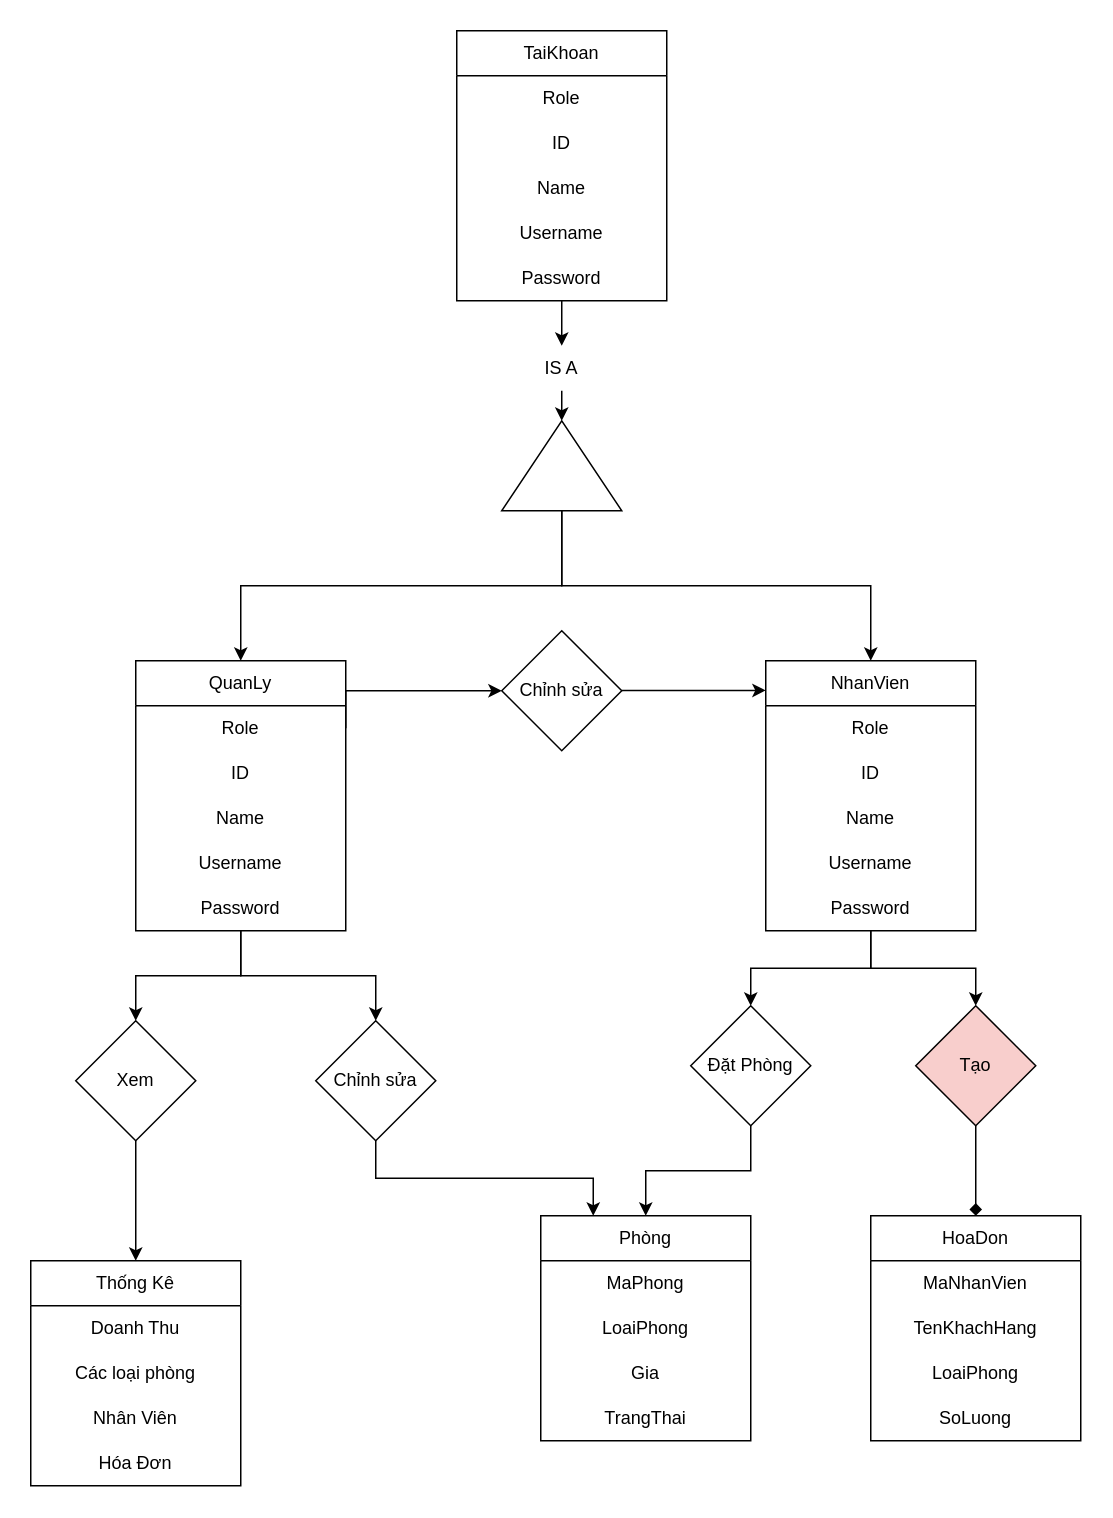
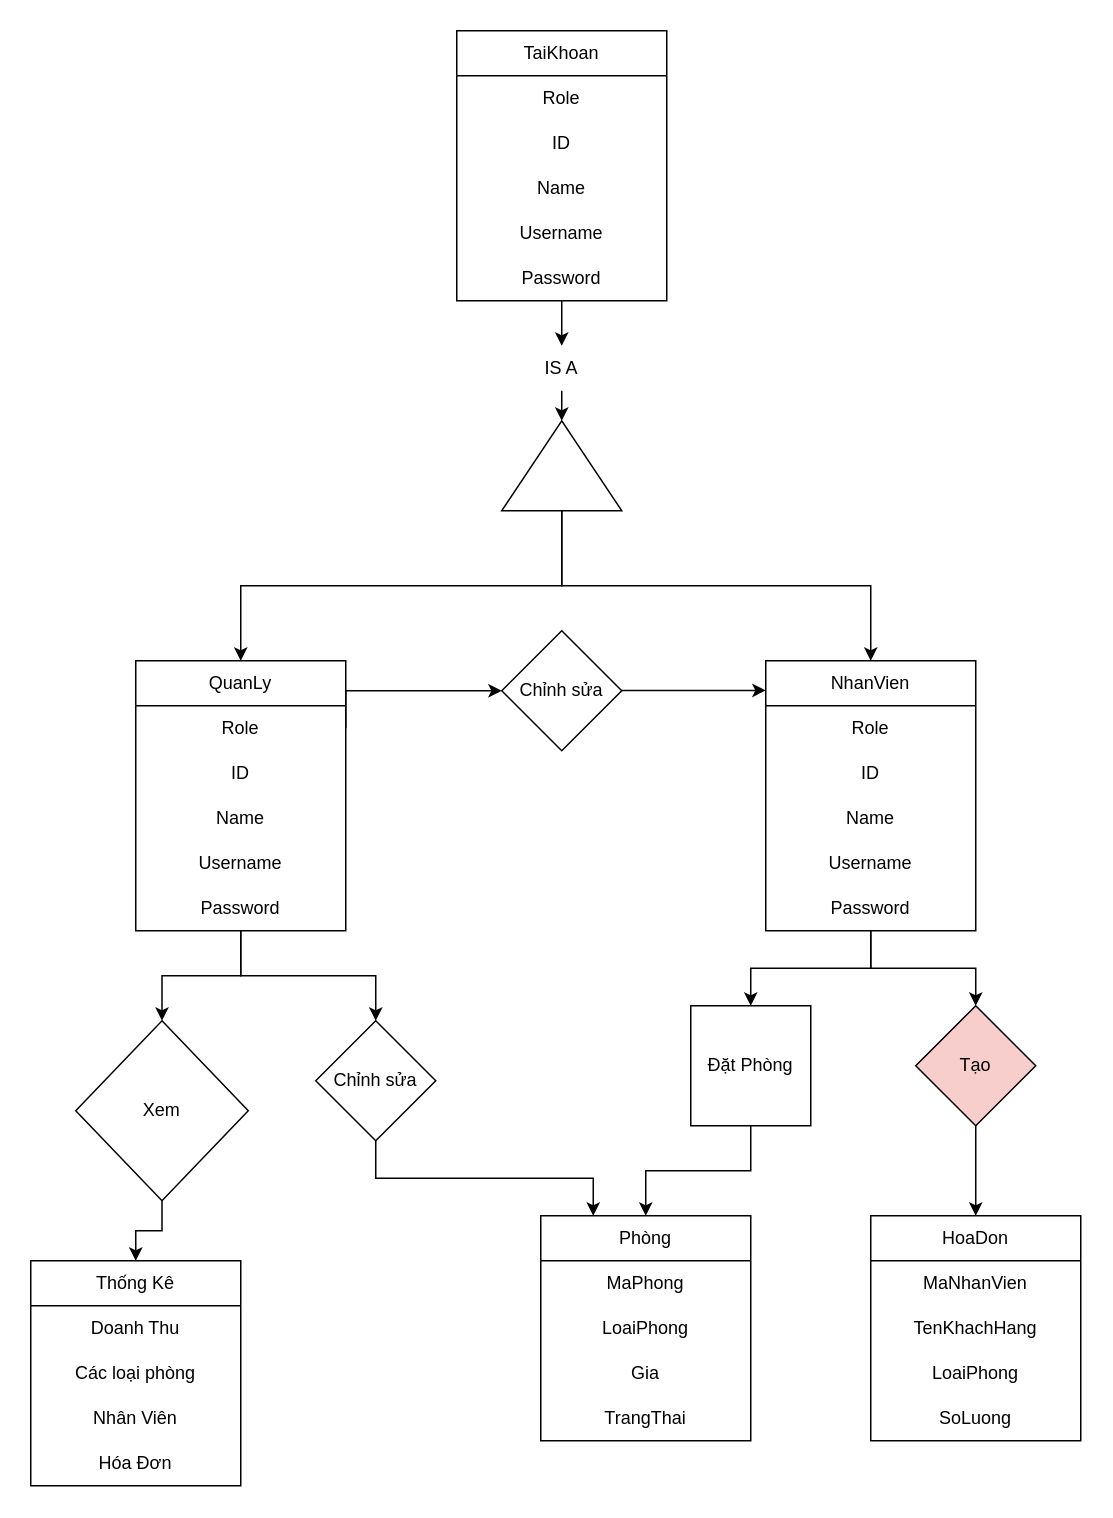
(751, 1066) -> (751, 1066)
(136, 1081) -> (162, 1111)
(976, 1203) -> (976, 1204)
